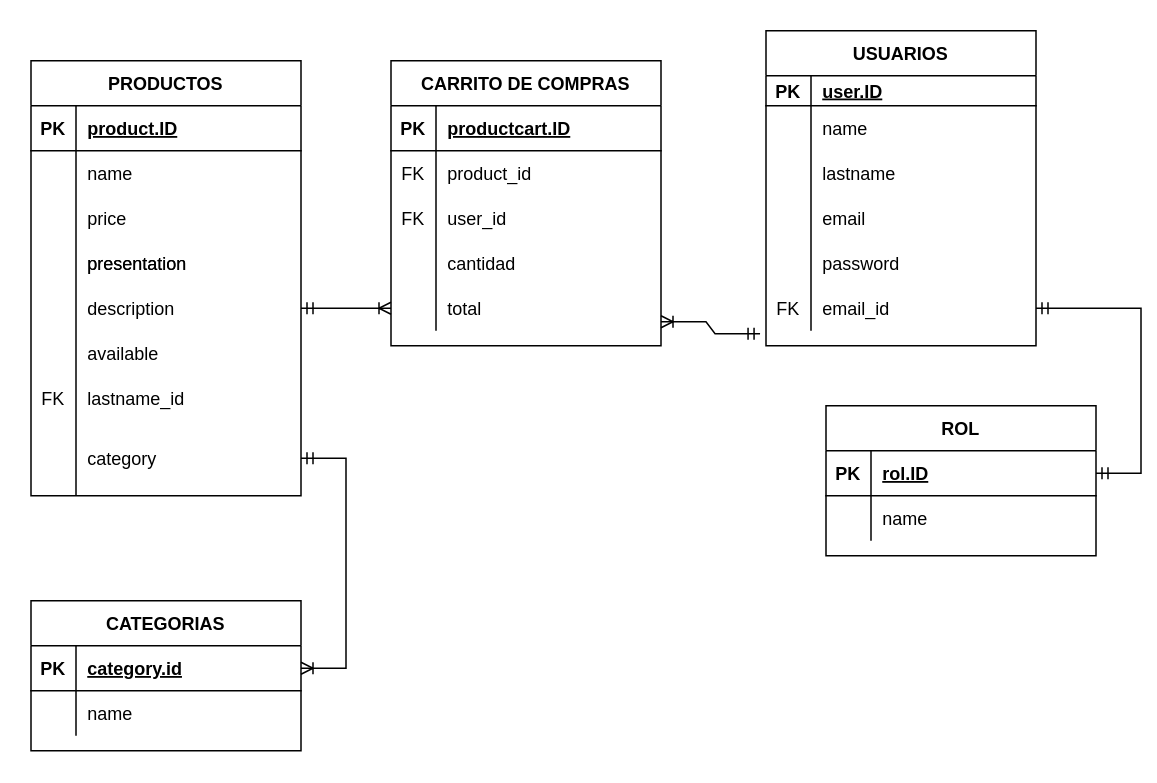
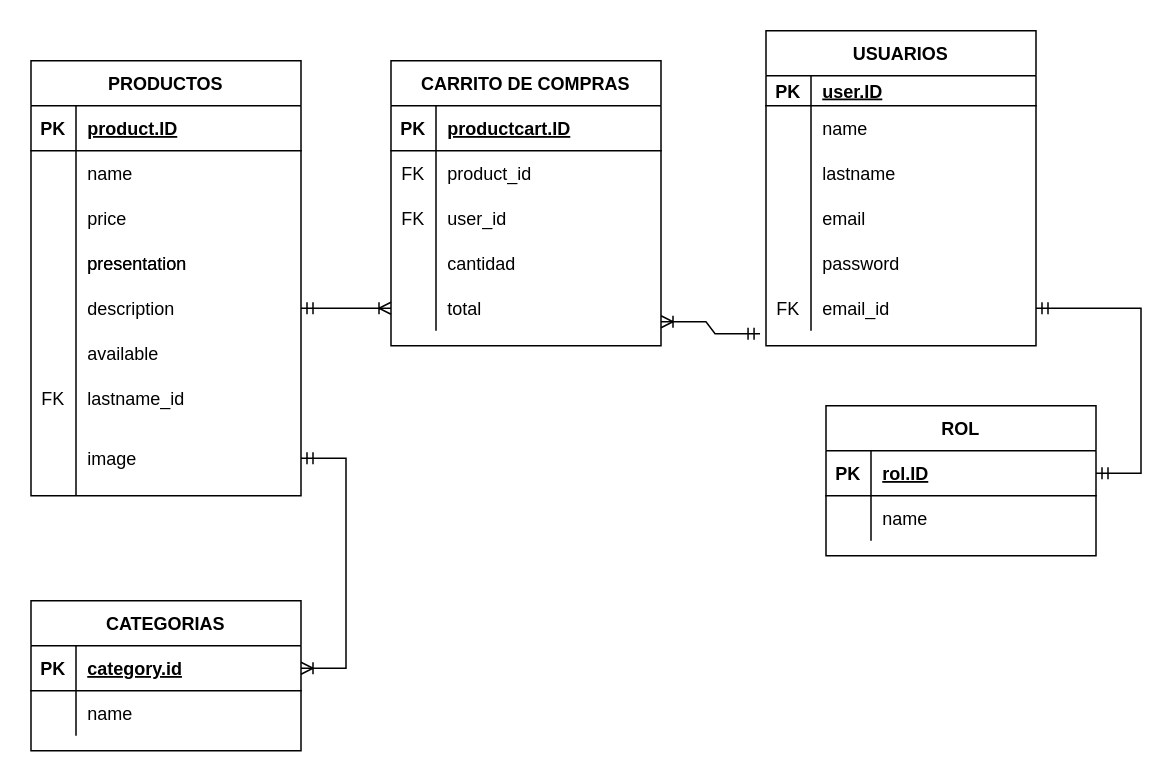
(127, 459) -> (110, 459)
